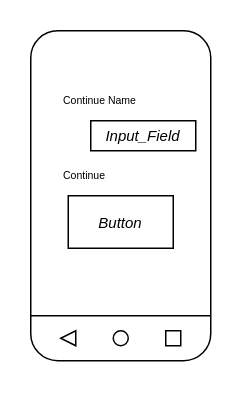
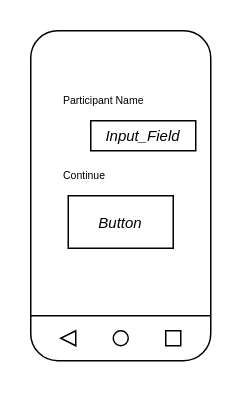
(107, 98) -> (107, 98)
